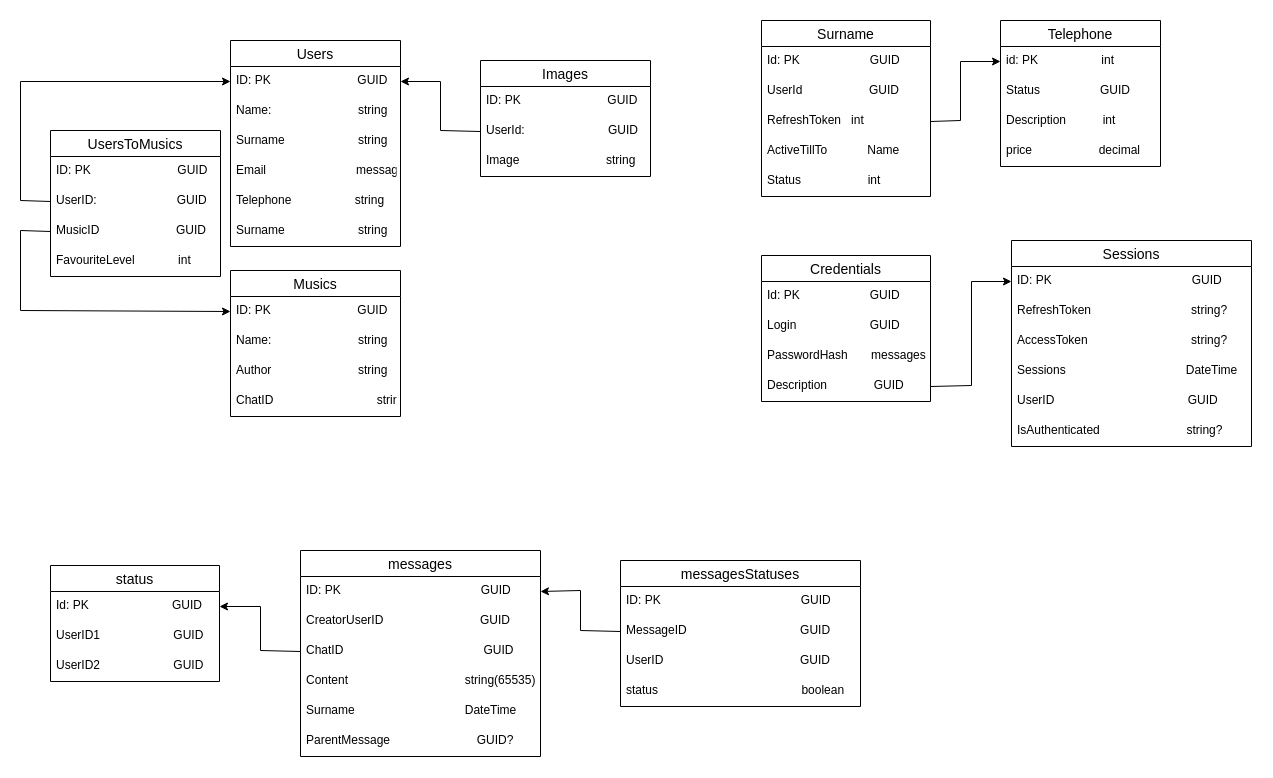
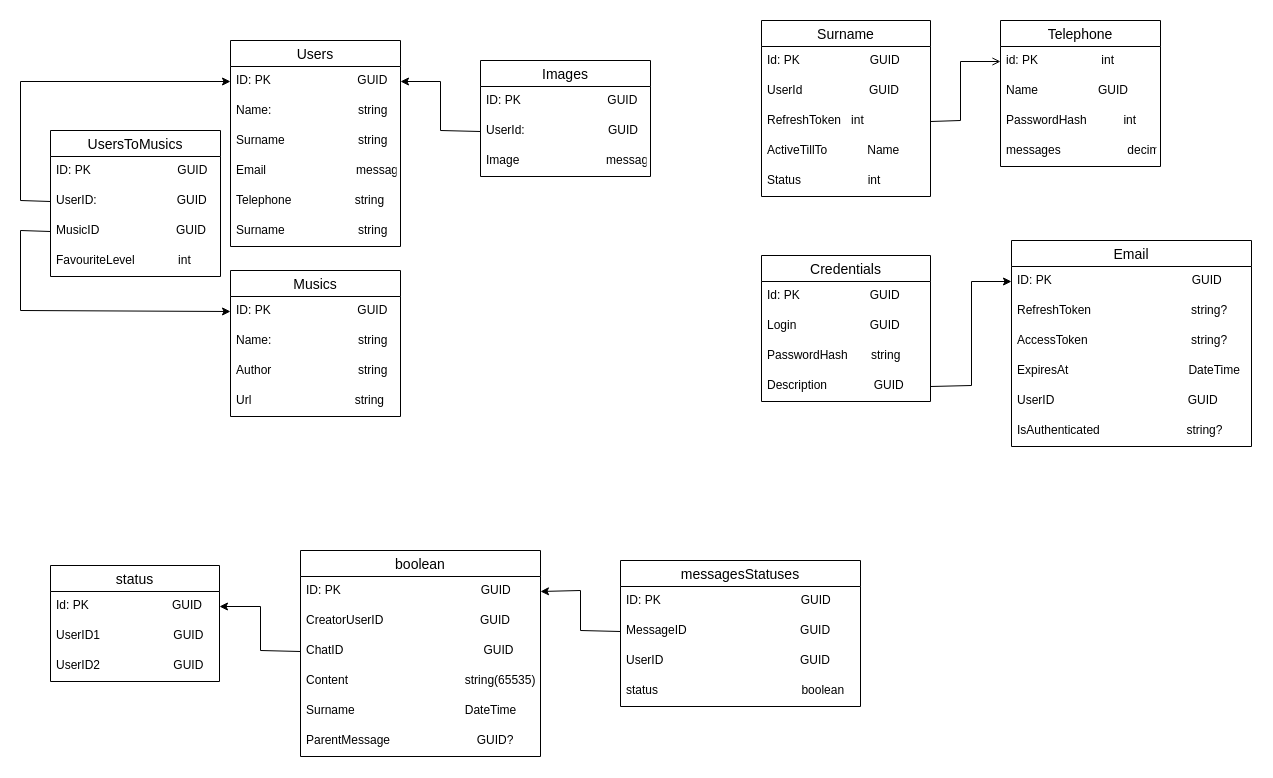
(992, 62) -> (993, 62)
(1086, 90) -> (1079, 90)
(1084, 120) -> (1090, 120)
(1099, 150) -> (1111, 150)
(588, 160) -> (597, 160)
(1131, 254) -> (1131, 254)
(853, 355) -> (845, 355)
(1164, 370) -> (1167, 370)
(359, 400) -> (347, 400)
(420, 564) -> (420, 564)
